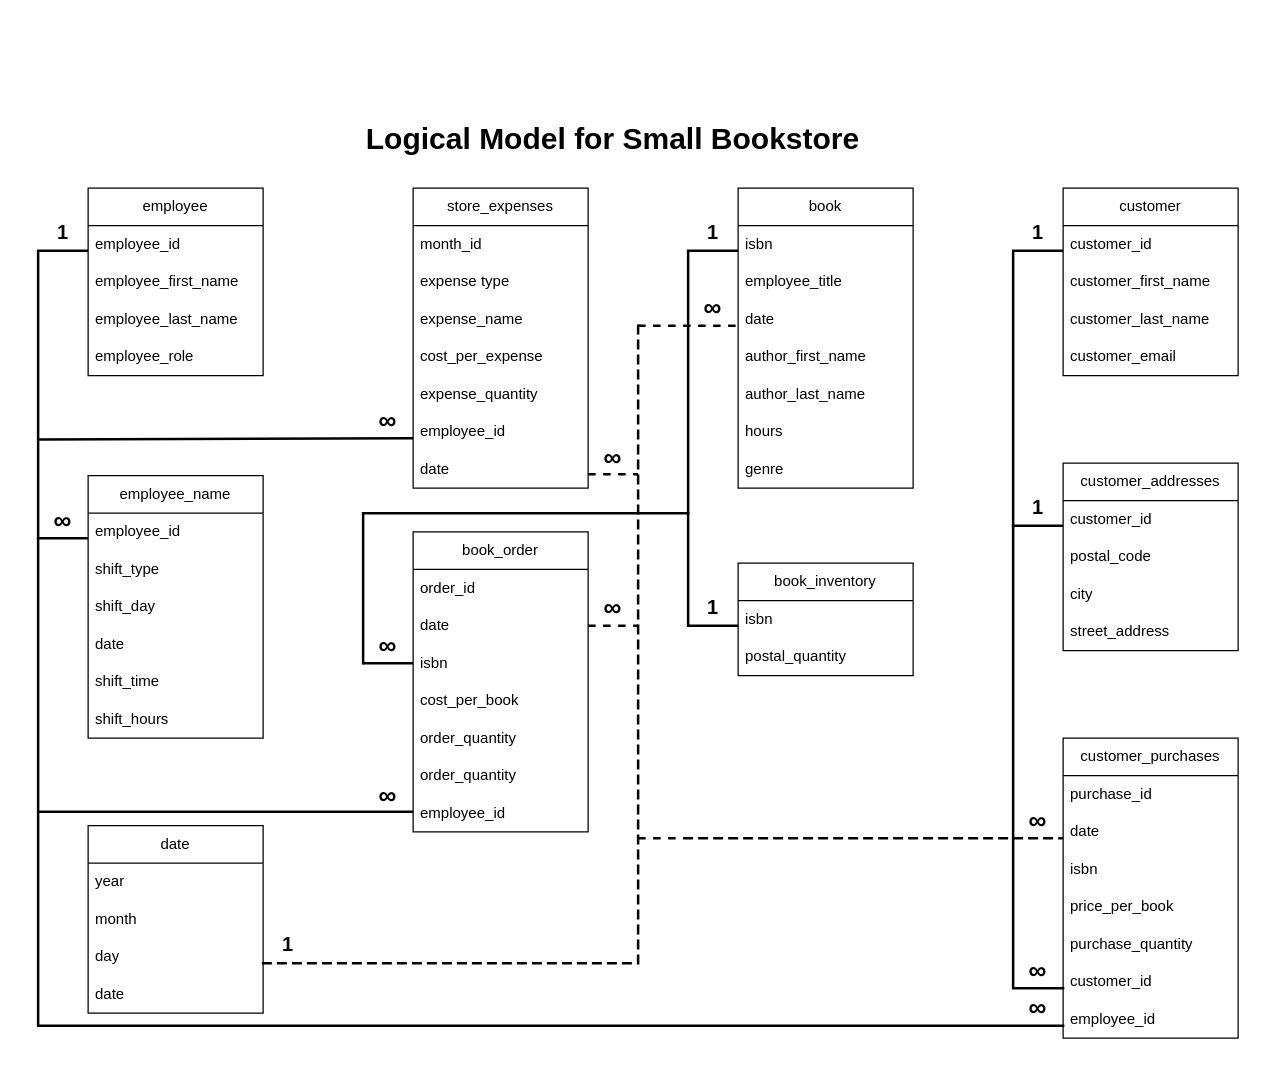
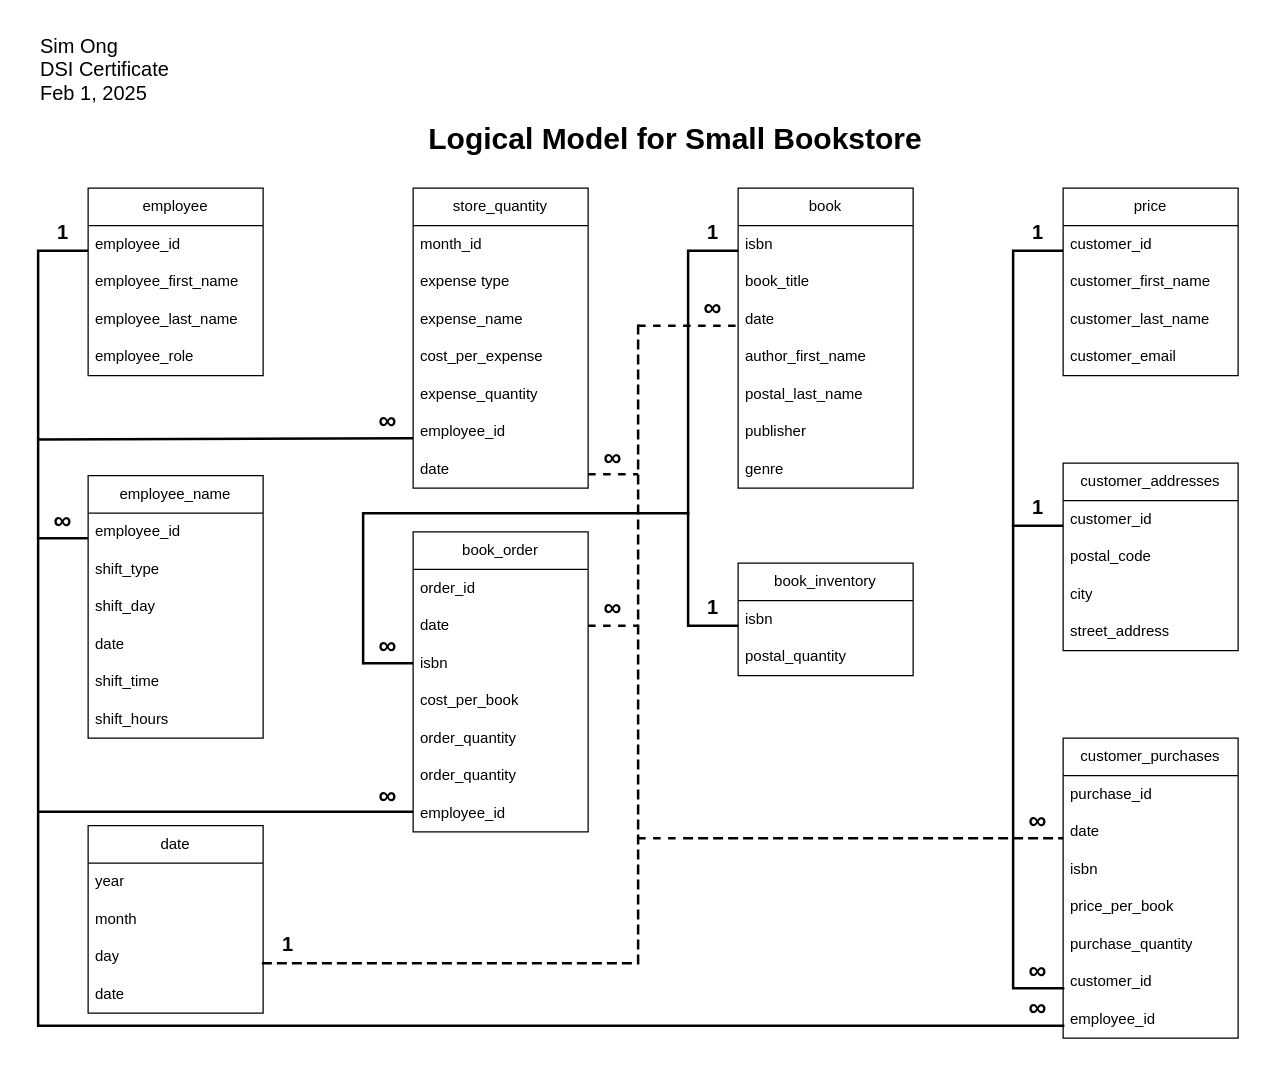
none -> (151, 69)
(613, 144) -> (676, 144)
(501, 207) -> (501, 207)
(1151, 207) -> (1151, 207)
(799, 282) -> (784, 282)
(811, 394) -> (809, 394)
(767, 432) -> (780, 432)
